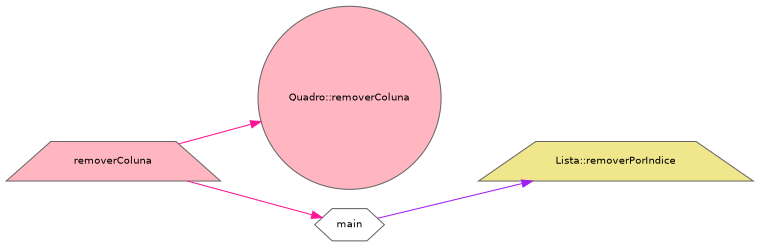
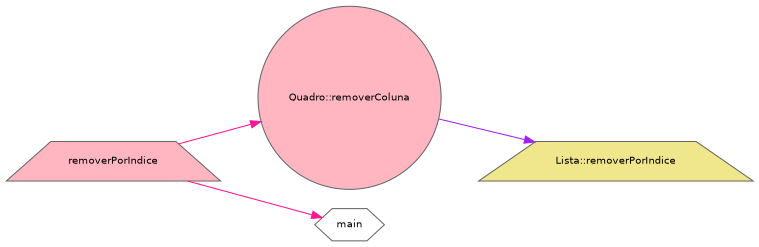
(113, 161) -> (113, 161)
(450, 201) -> (482, 129)
